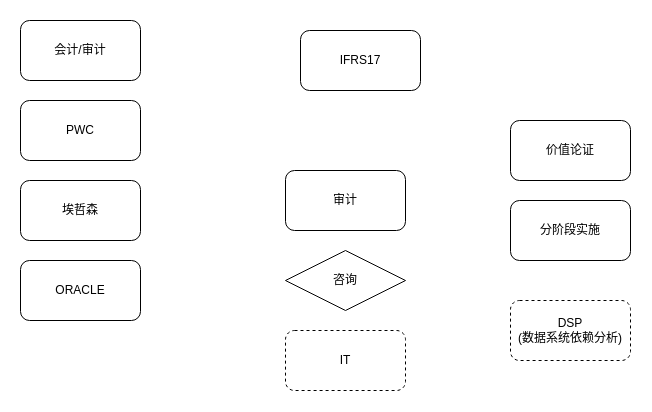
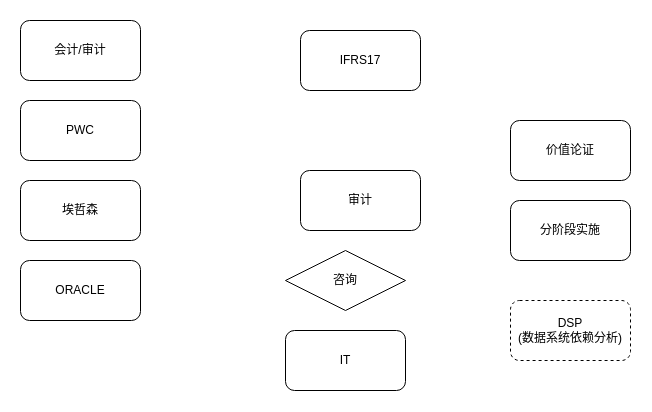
(346, 201) -> (361, 201)
(346, 361) -> (346, 361)
